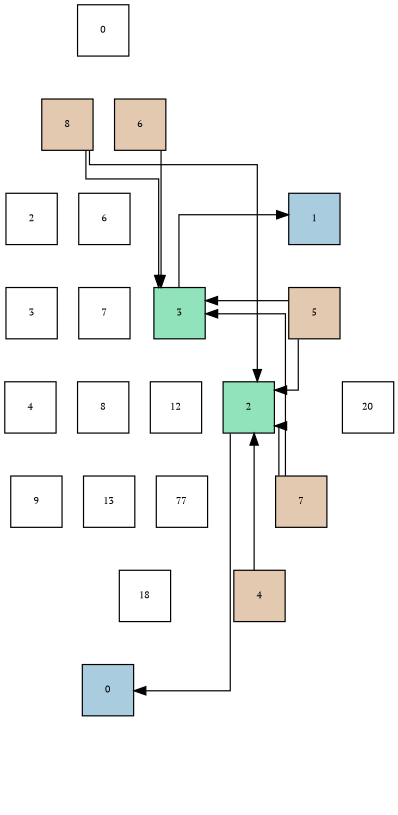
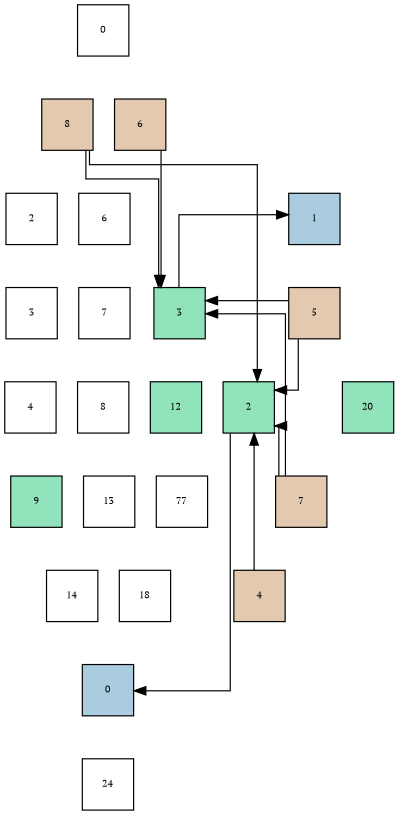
(176, 407) -> (176, 407)
(368, 407) -> (368, 407)
(36, 502) -> (36, 502)
none -> (72, 596)
none -> (108, 784)
